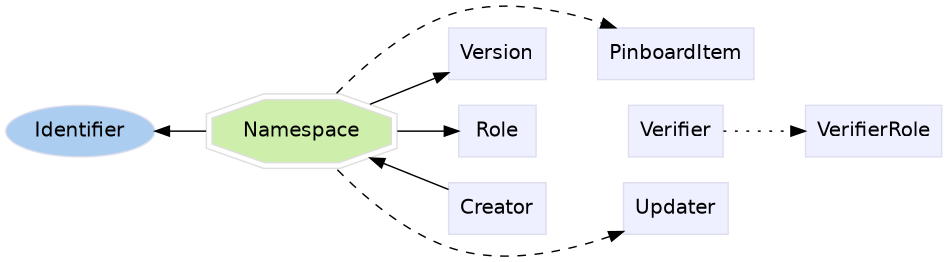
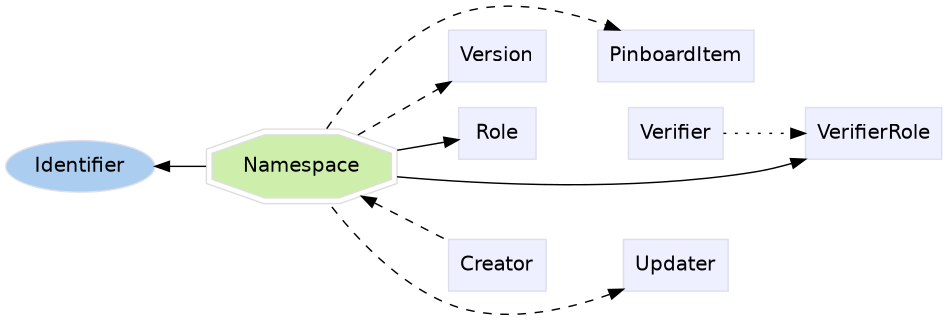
(402, 91) -> (398, 112)
(416, 176) -> (411, 222)
none -> (595, 184)
